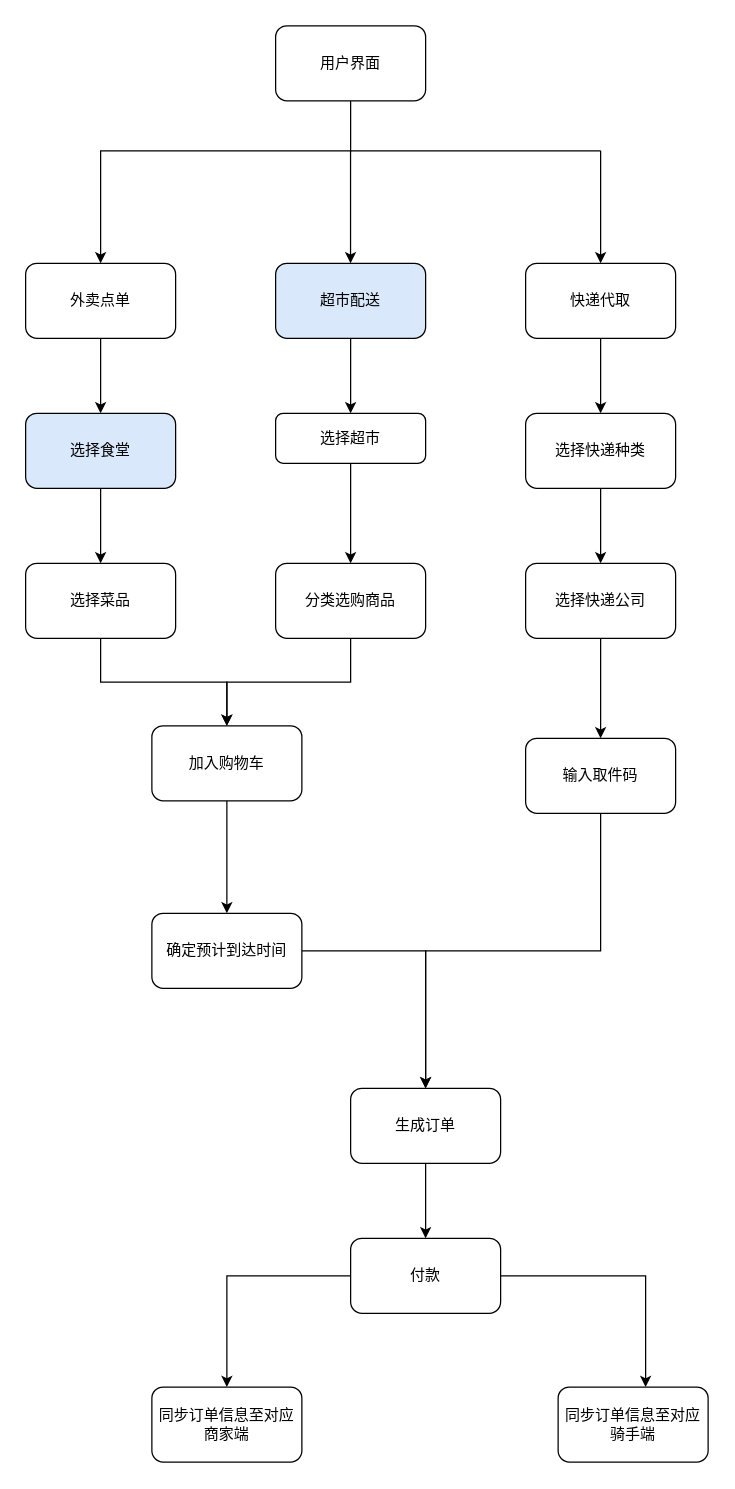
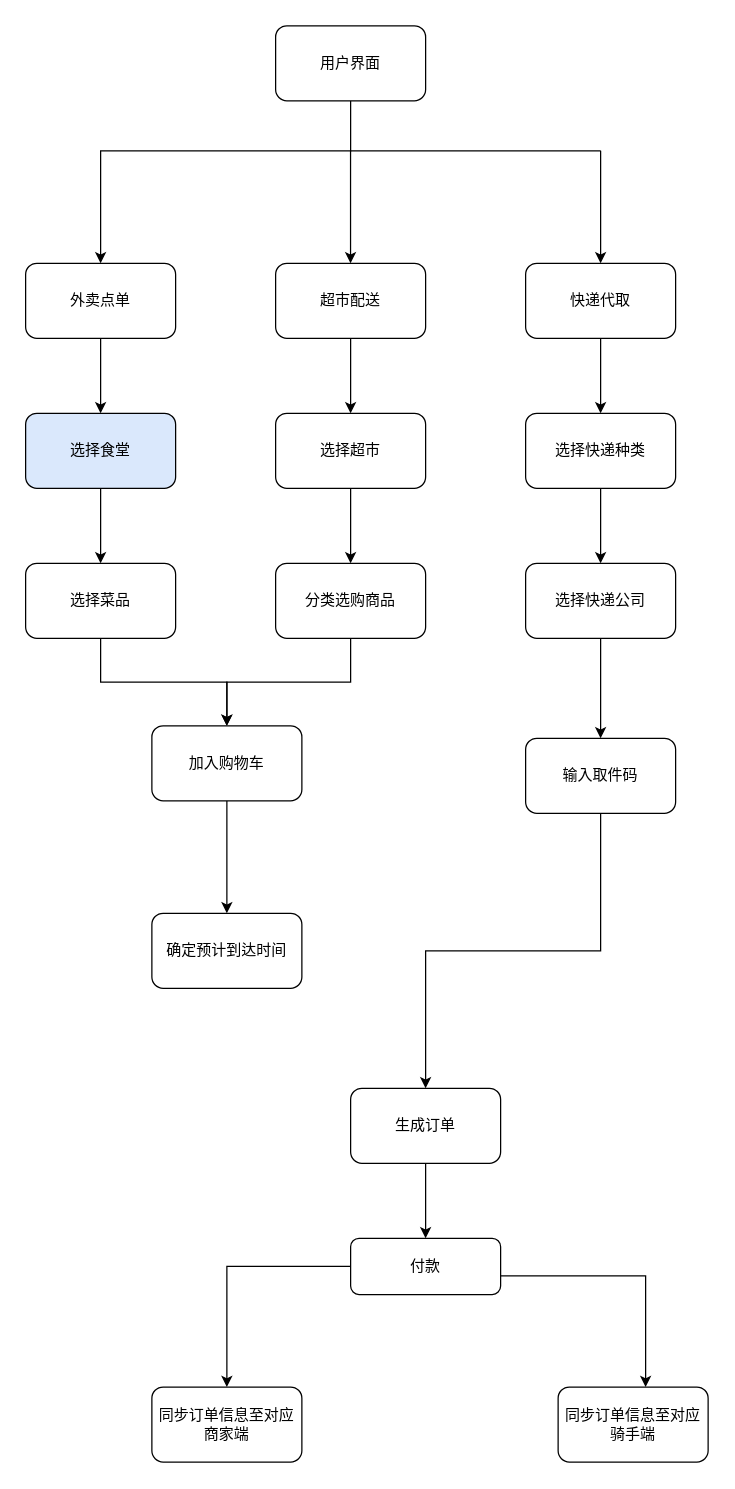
(351, 301) -> (351, 301)
(351, 438) -> (351, 451)
(362, 951) -> none
(426, 1276) -> (426, 1266)
